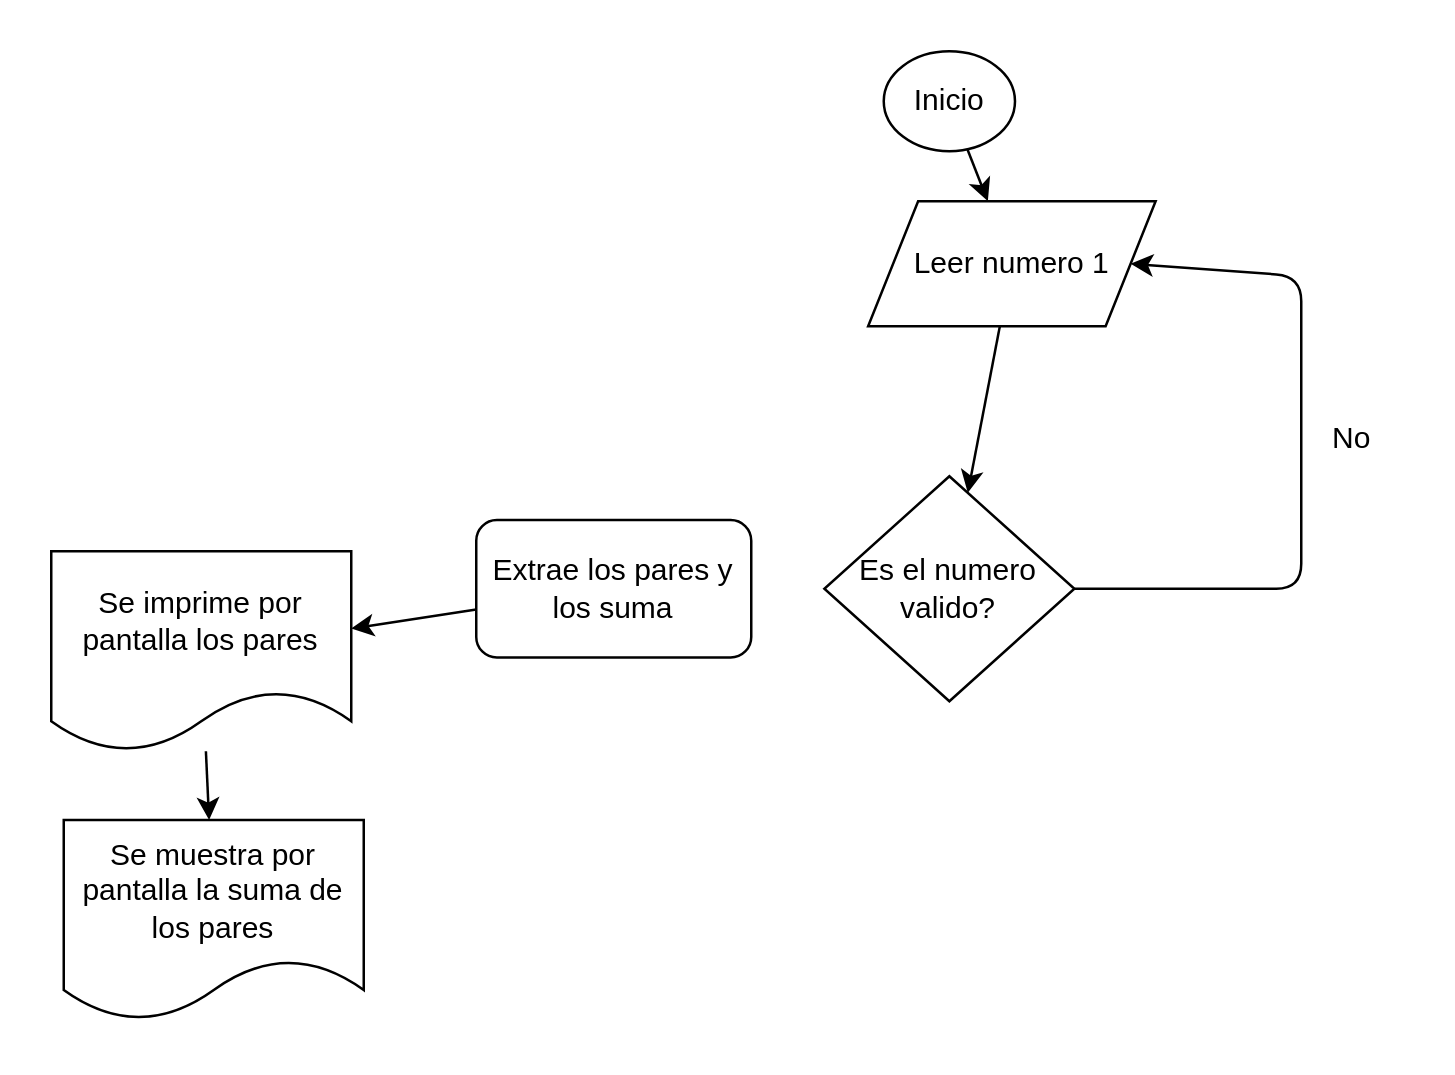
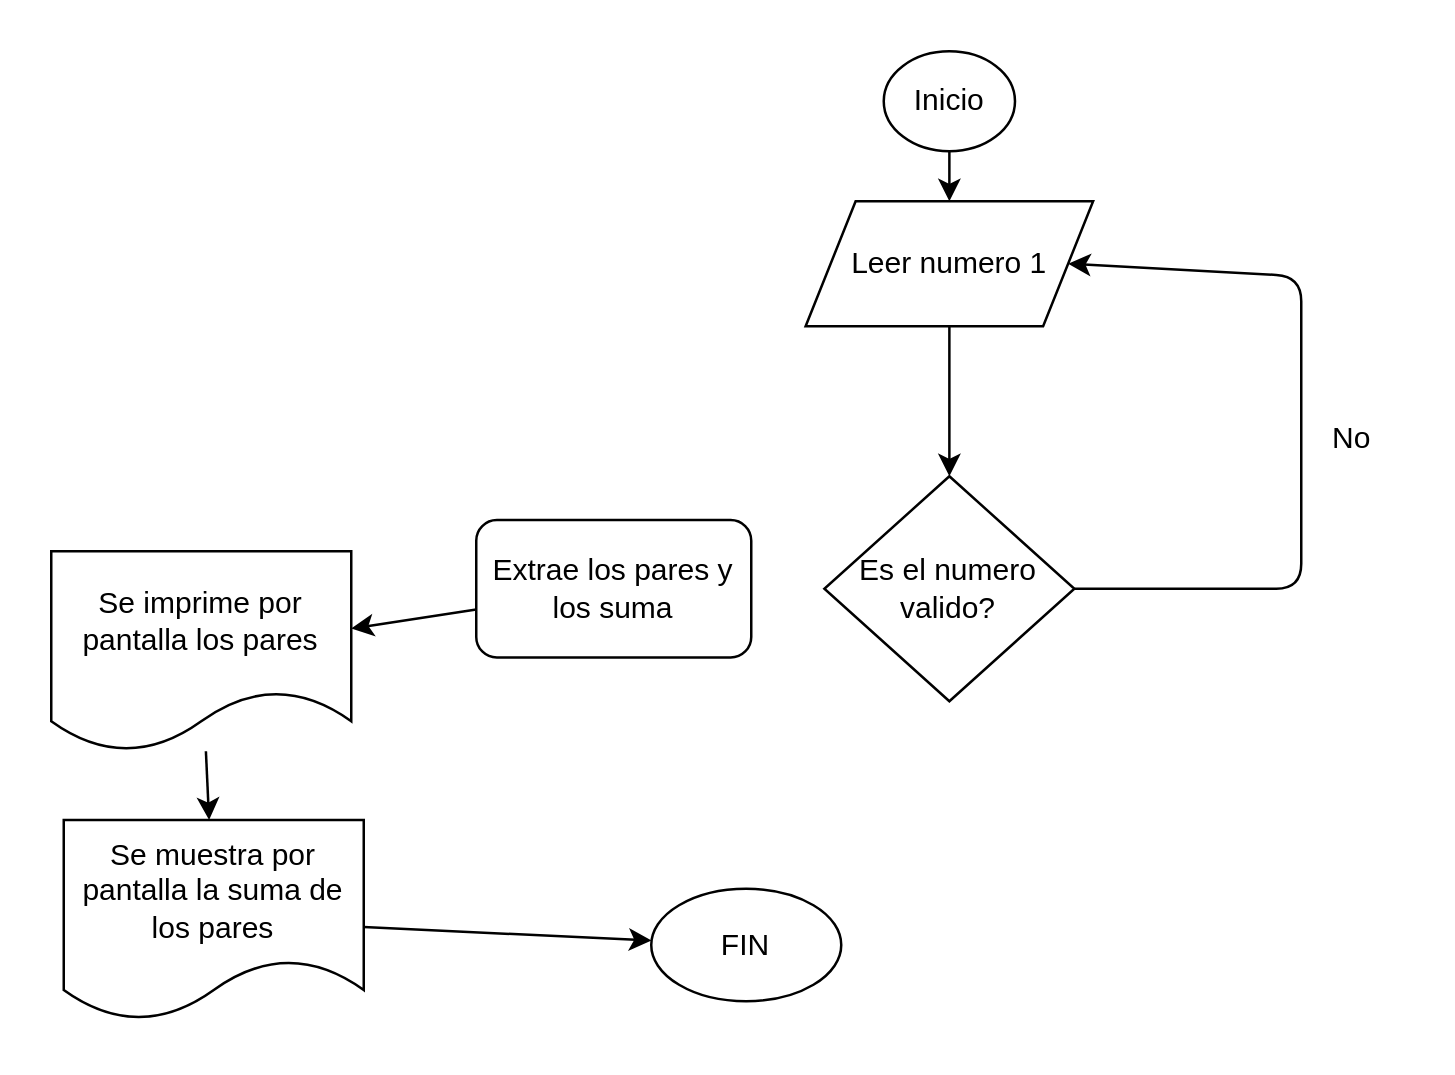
(1012, 264) -> (949, 264)
none -> (500, 933)
none -> (746, 945)
